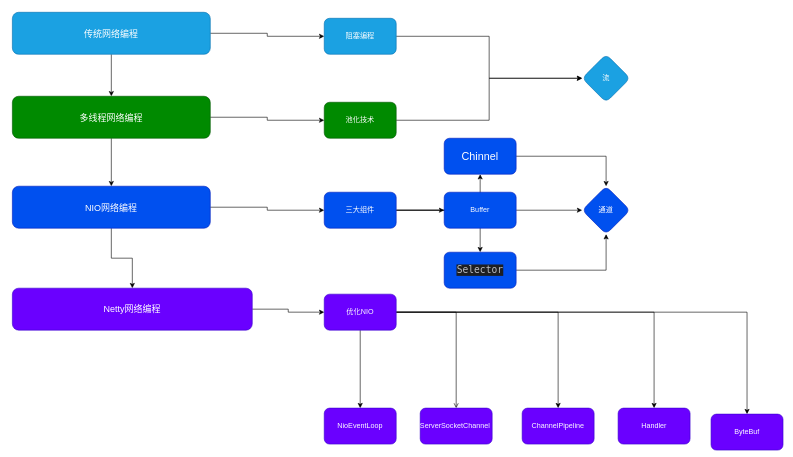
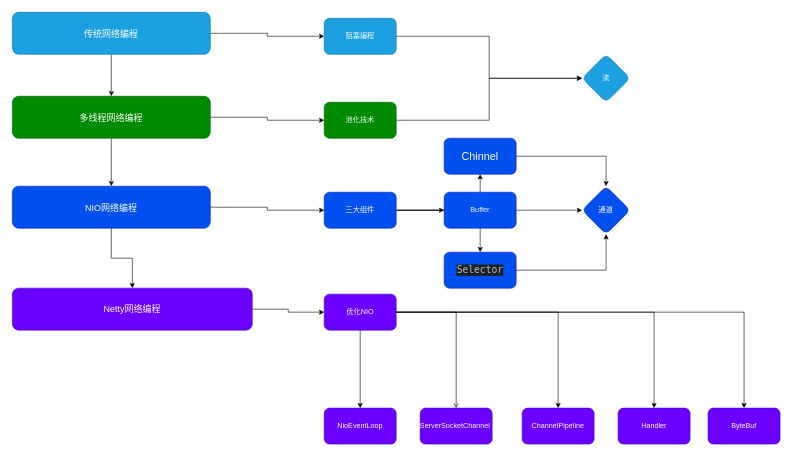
(747, 432) -> (744, 426)
